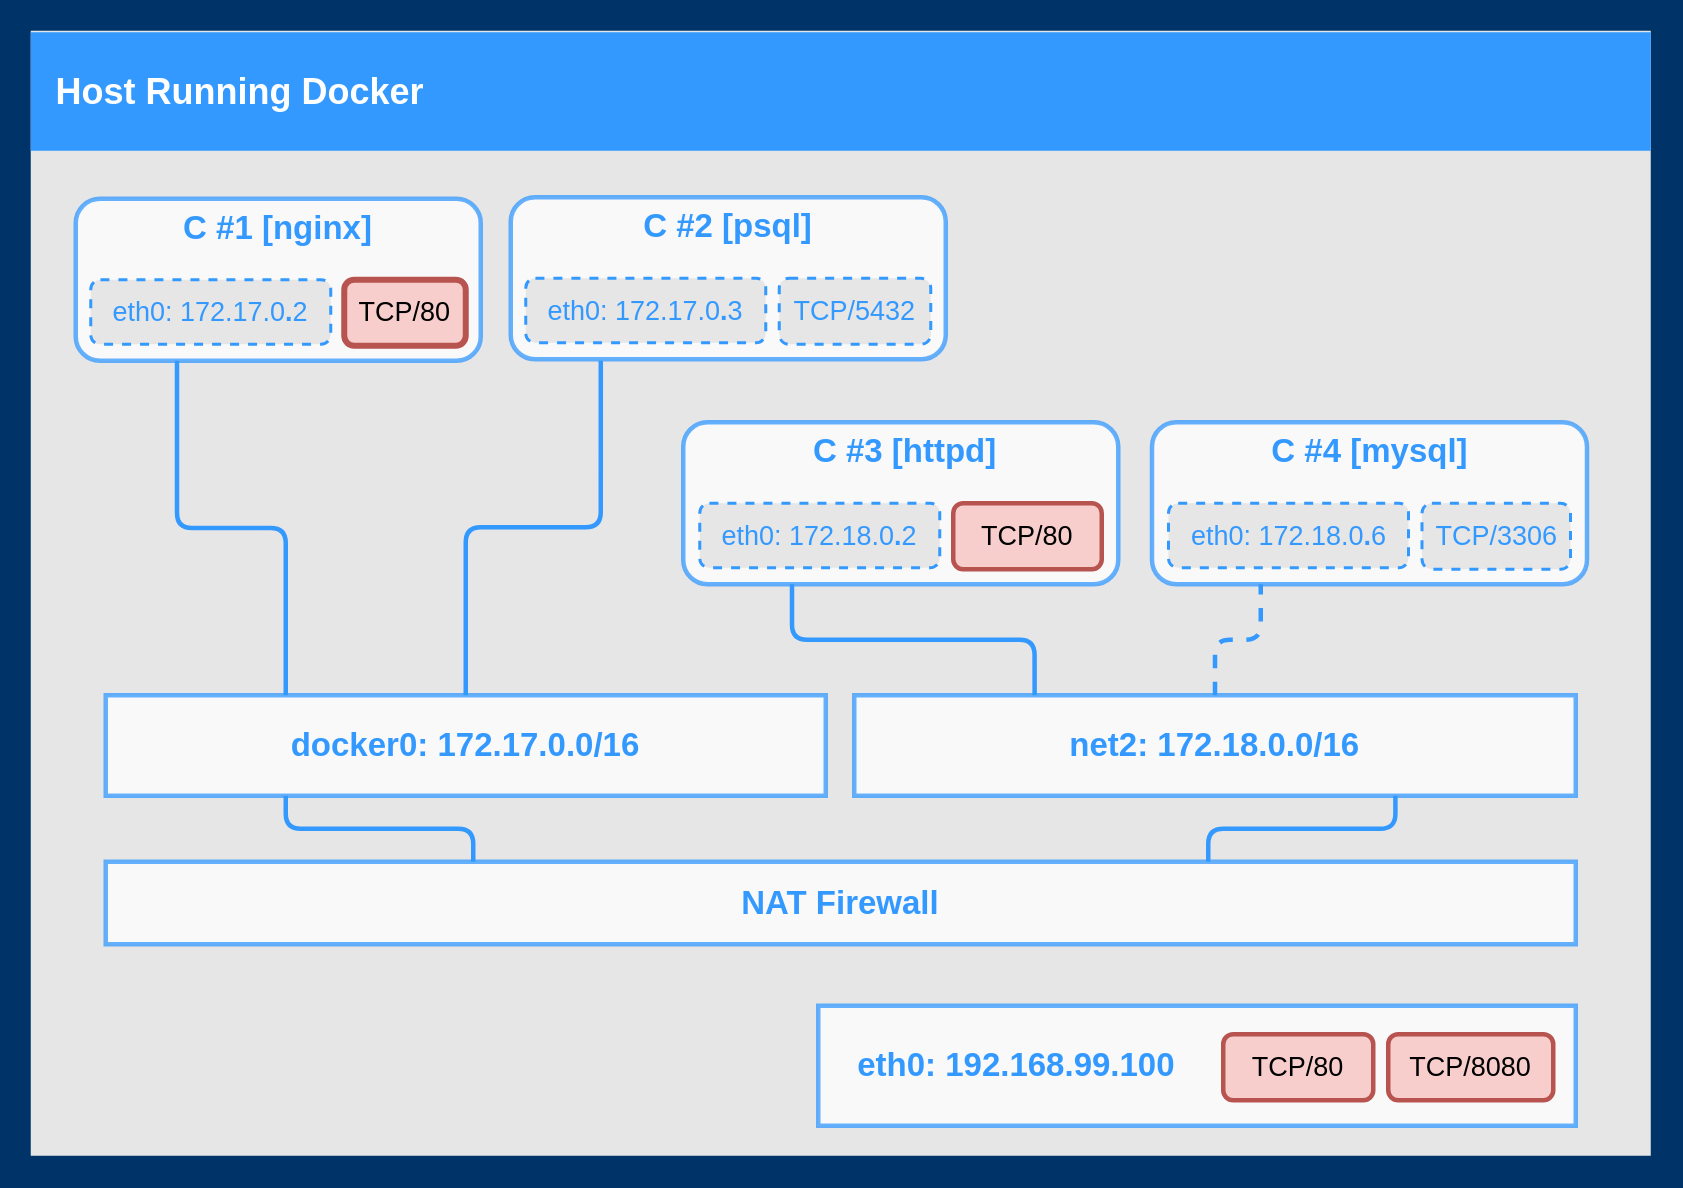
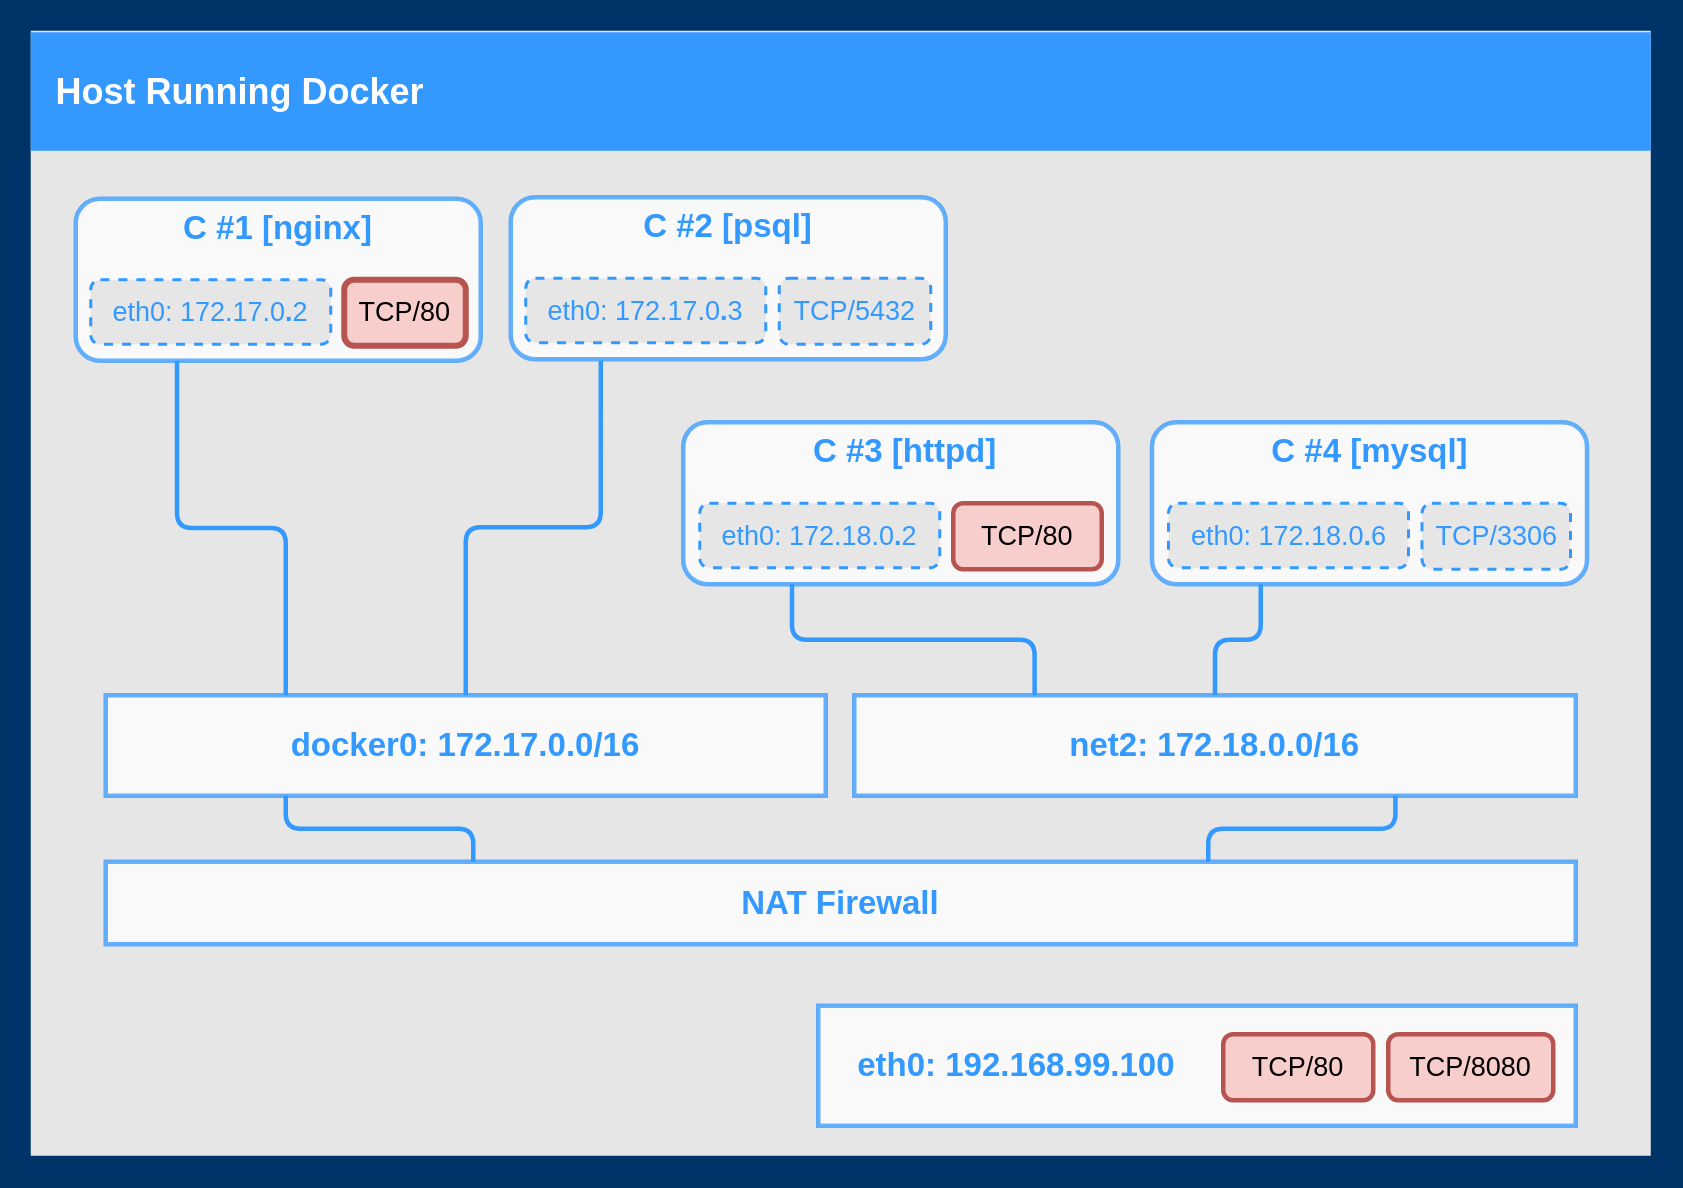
(1215, 675) -> (1215, 675)
